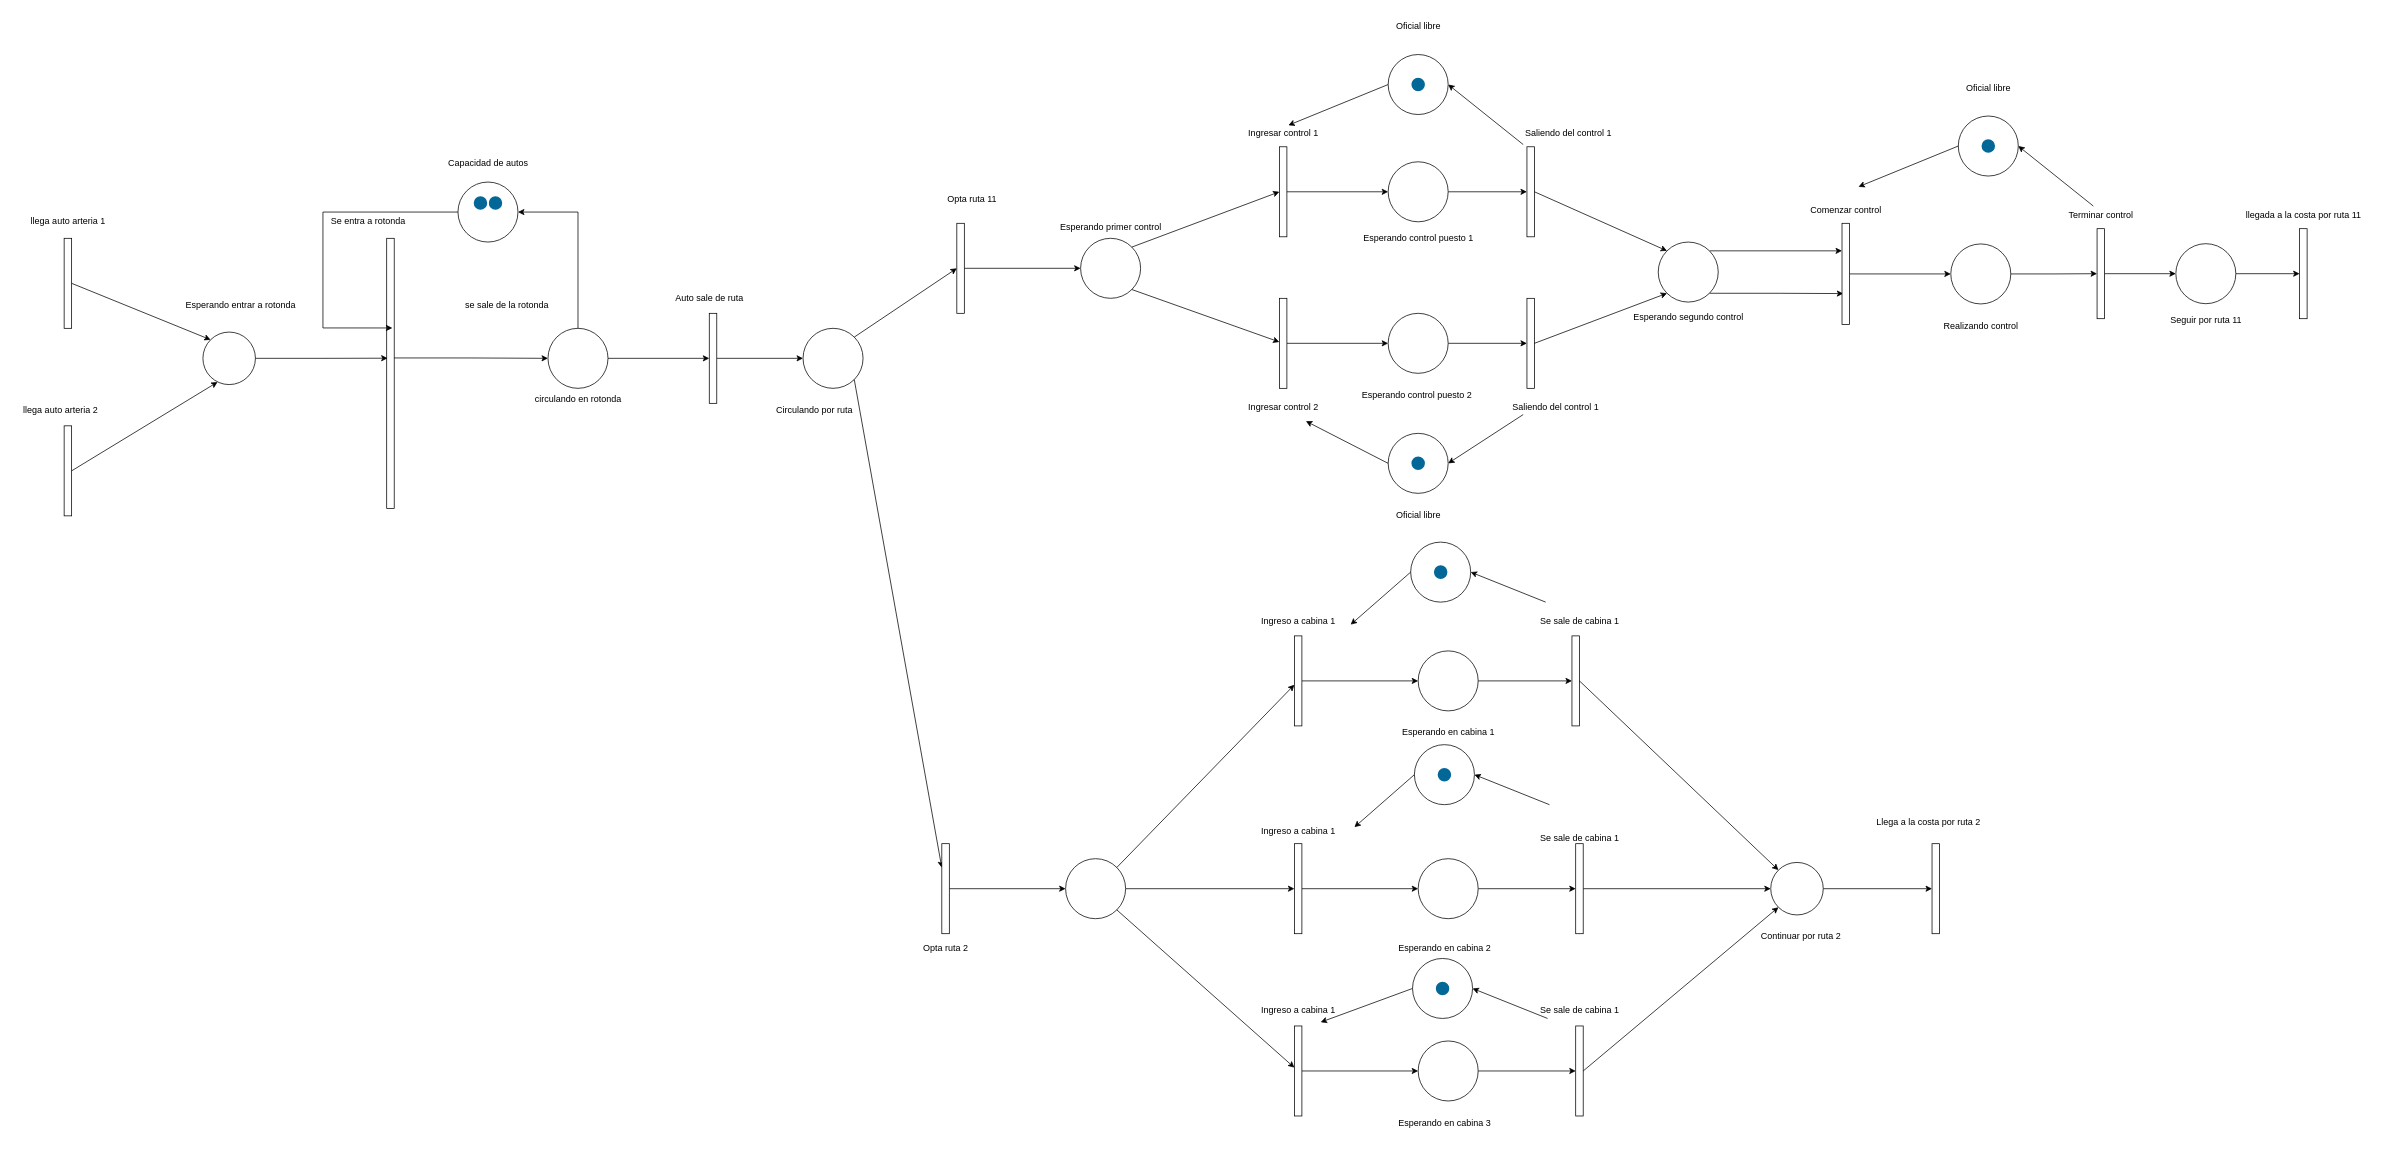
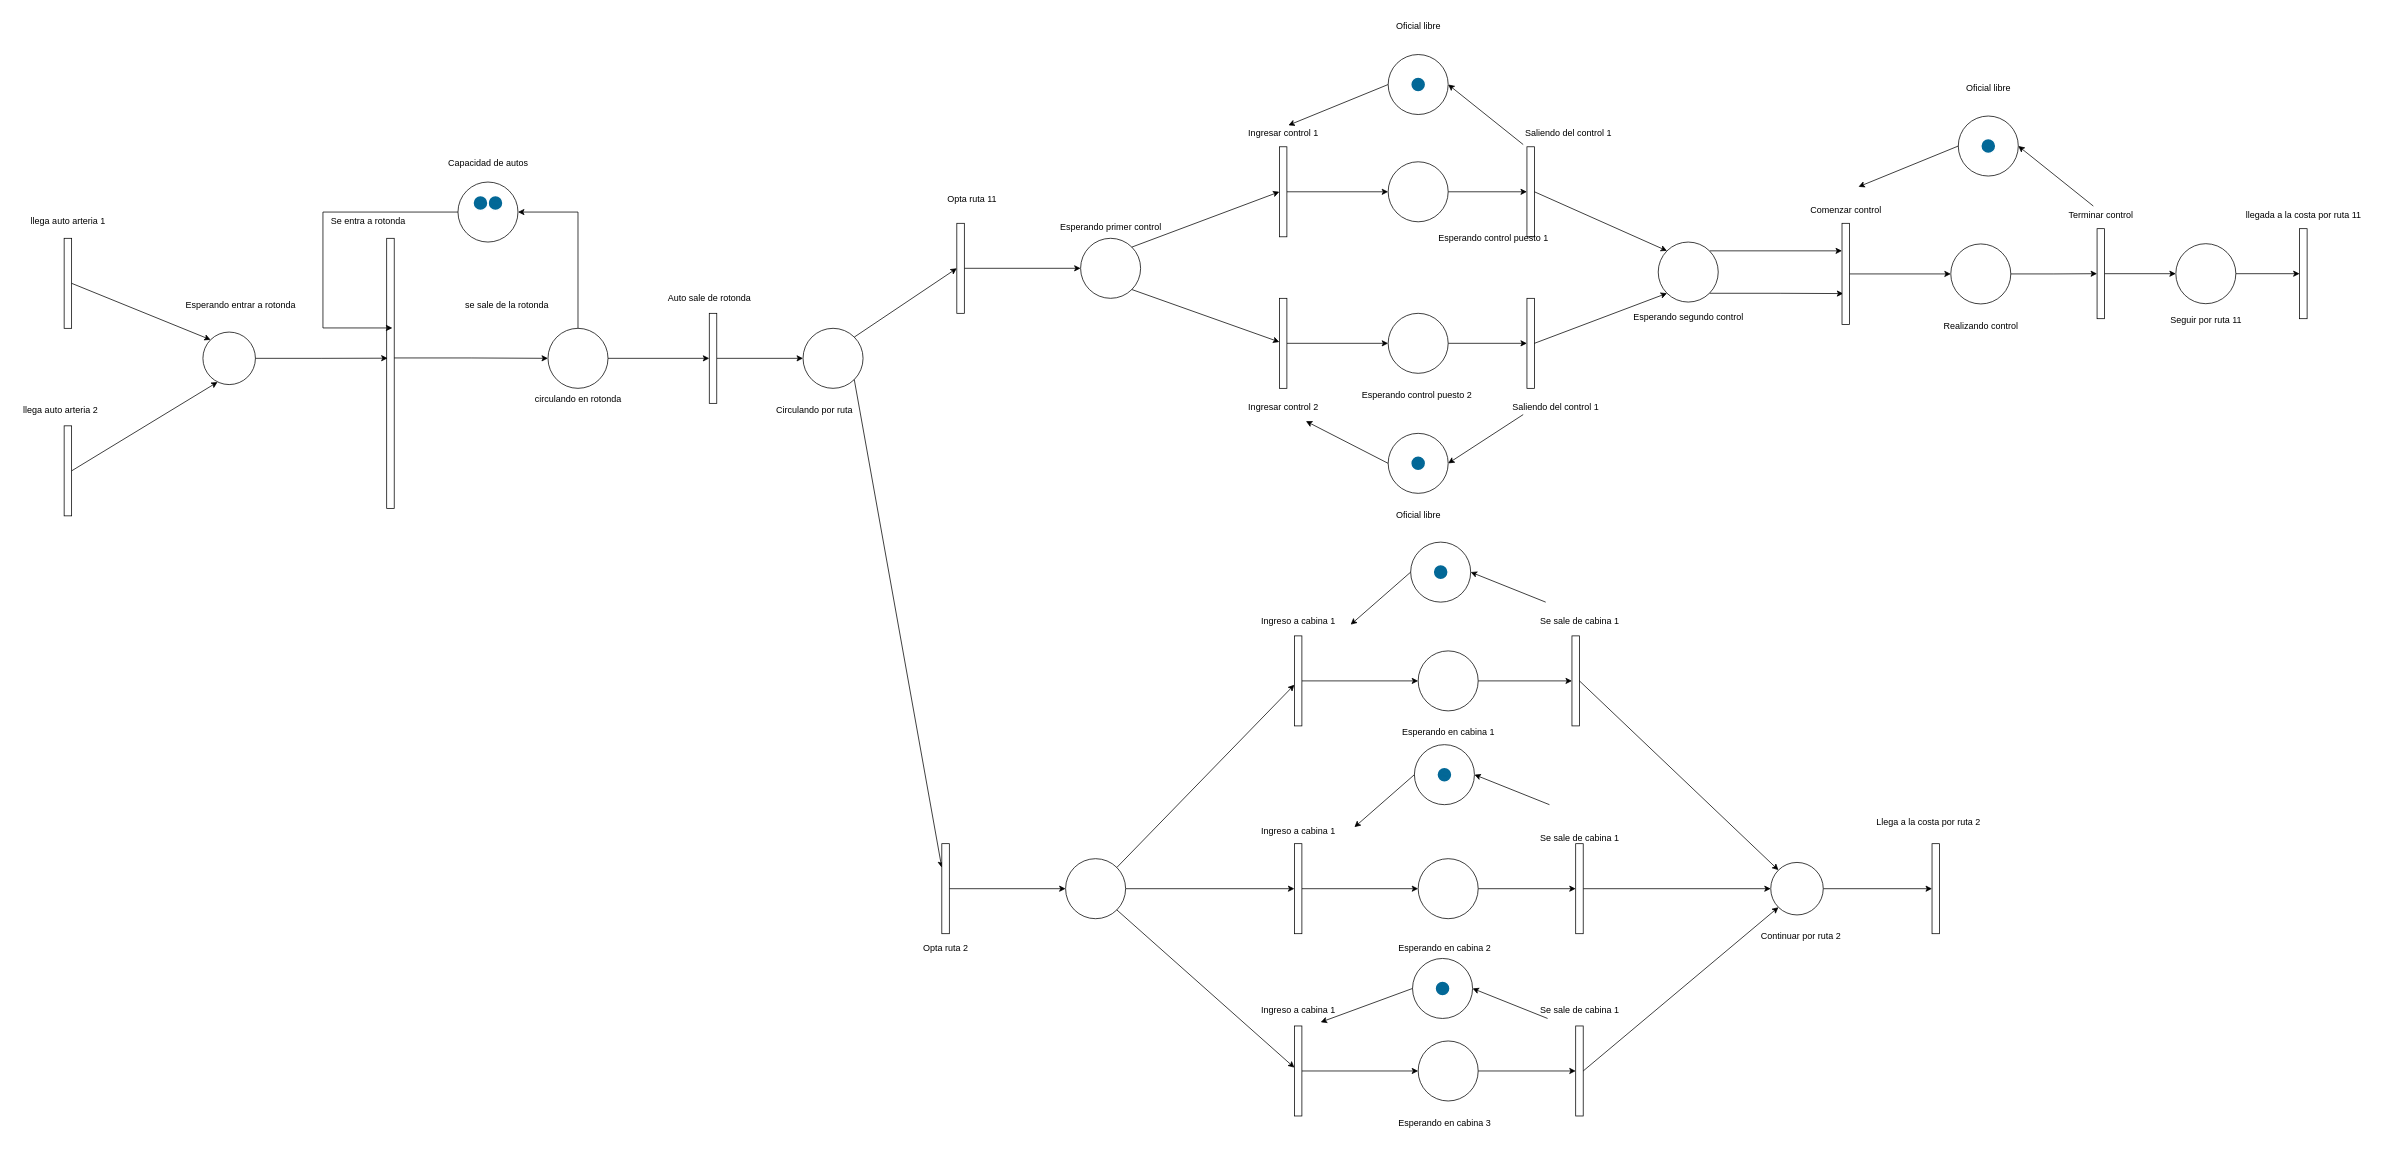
(1418, 238) -> (1493, 238)
(710, 298) -> (710, 298)
